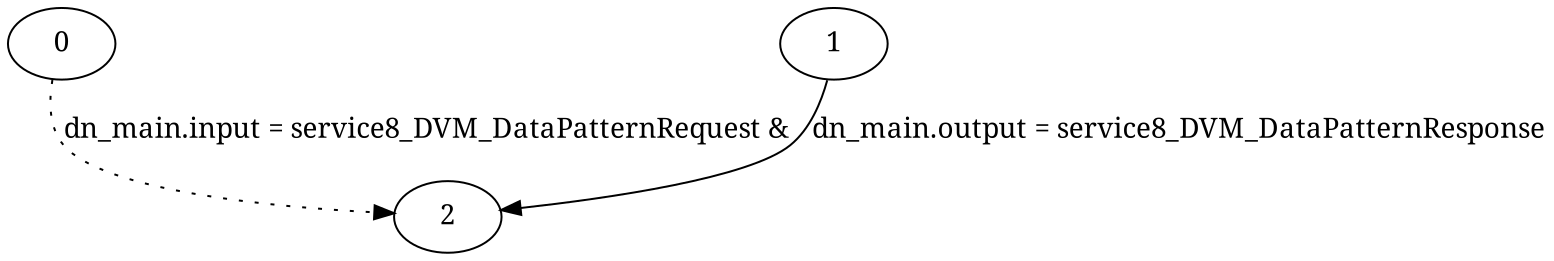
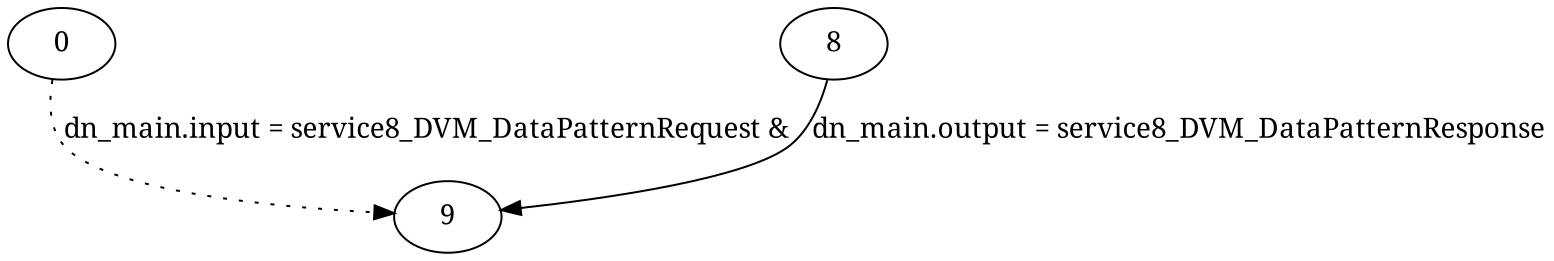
(834, 44) -> (834, 44)
(448, 217) -> (448, 217)
